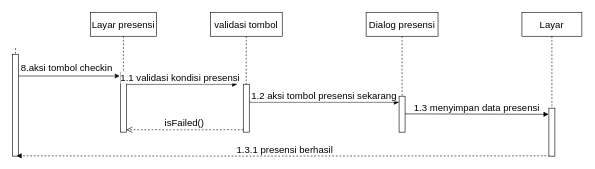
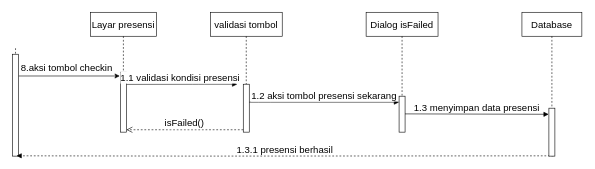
(402, 25) -> (402, 25)
(552, 25) -> (552, 25)
